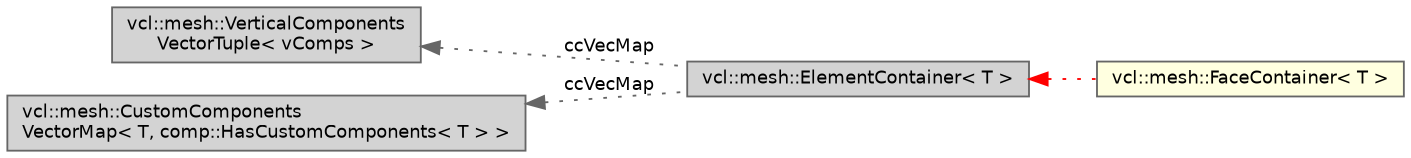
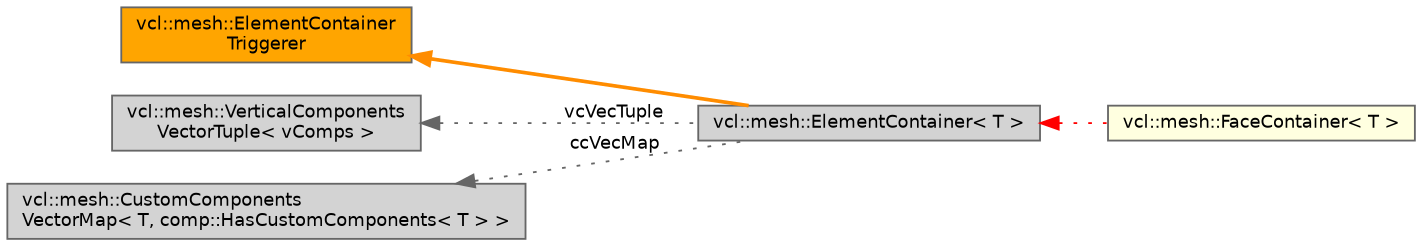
none -> (266, 35)
(606, 47) -> (612, 113)
